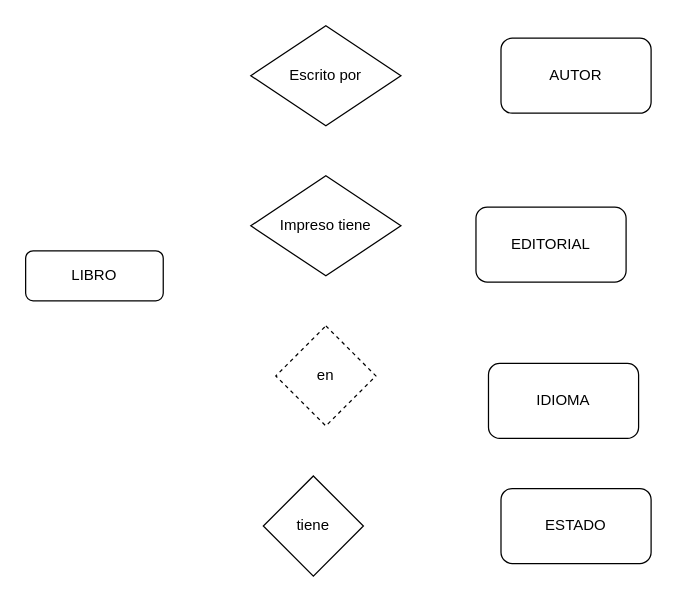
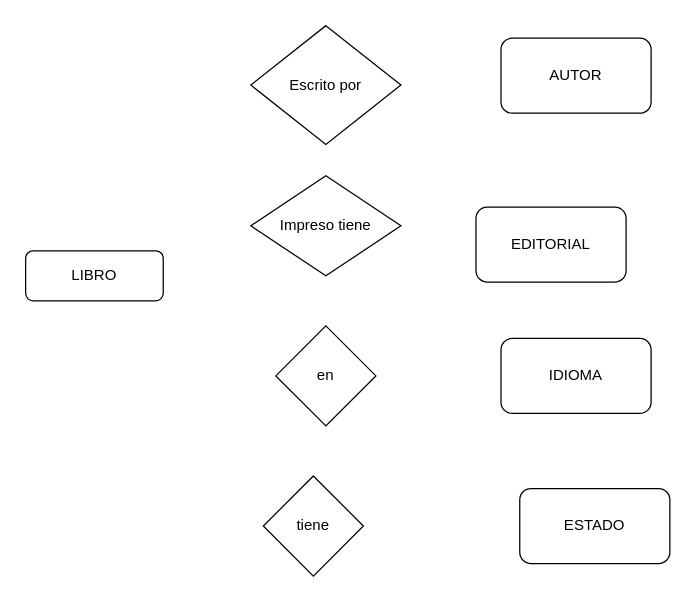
(326, 76) -> (326, 85)
(326, 376) -> (326, 376)
(563, 401) -> (576, 376)
(576, 526) -> (594, 526)
